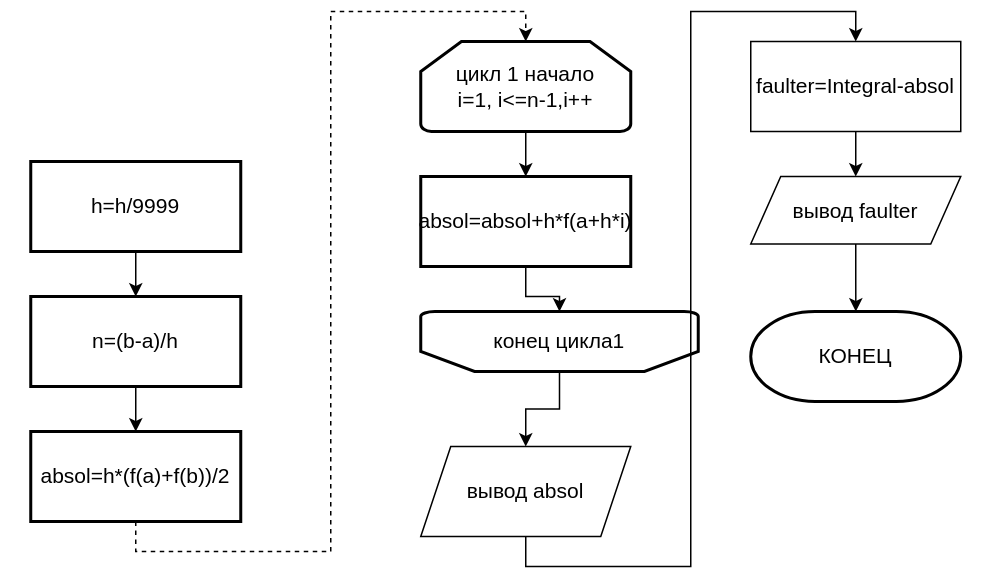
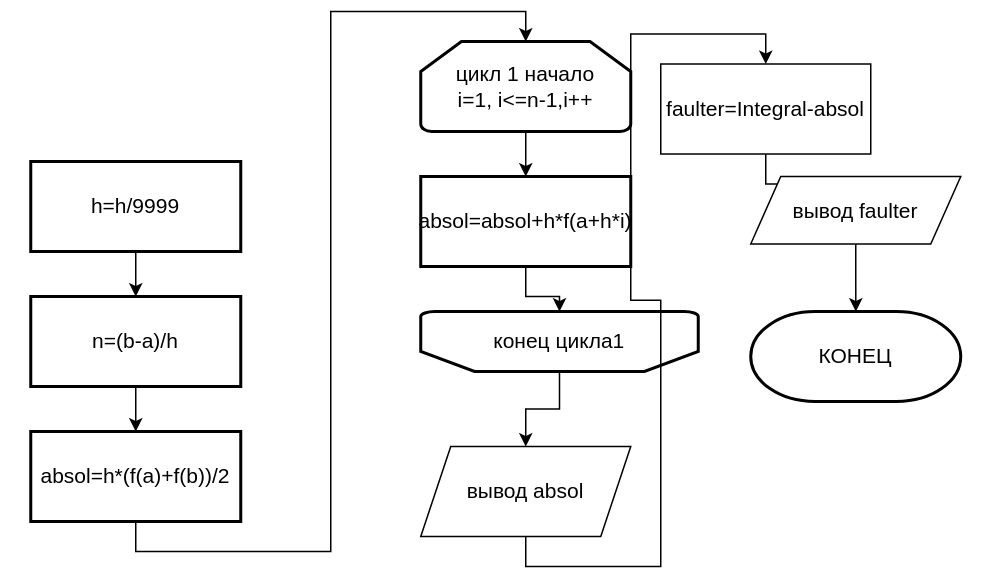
(856, 86) -> (766, 109)
(331, 285) -> (331, 285)
